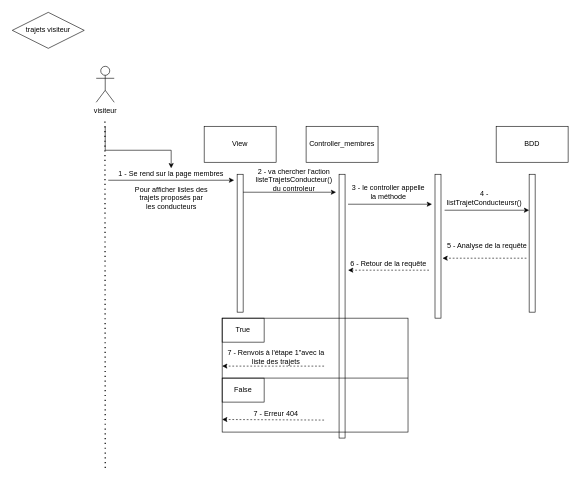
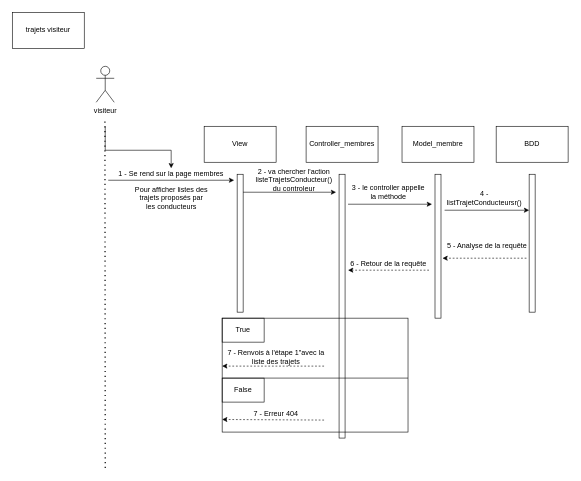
(48, 30) -> (48, 30)
none -> (438, 144)
